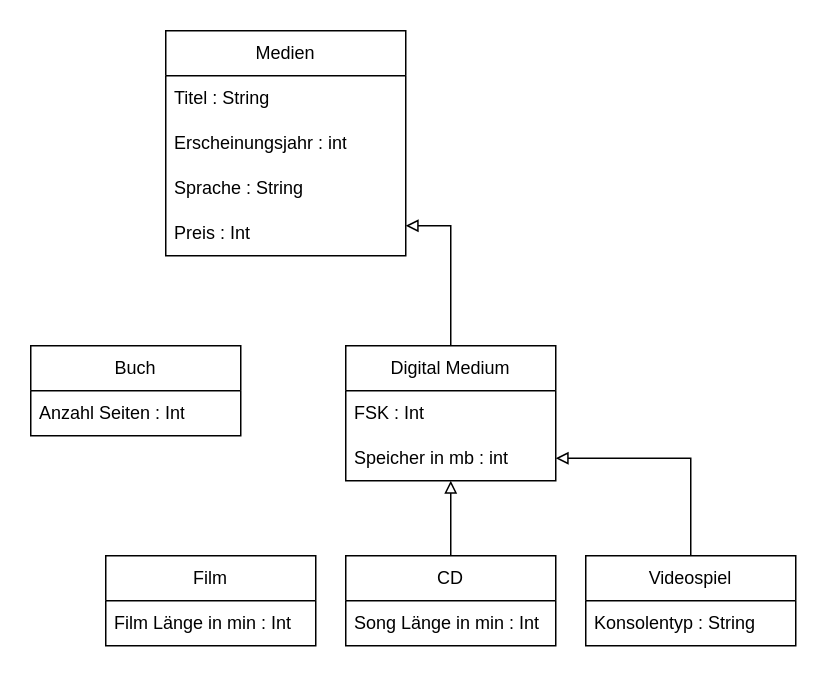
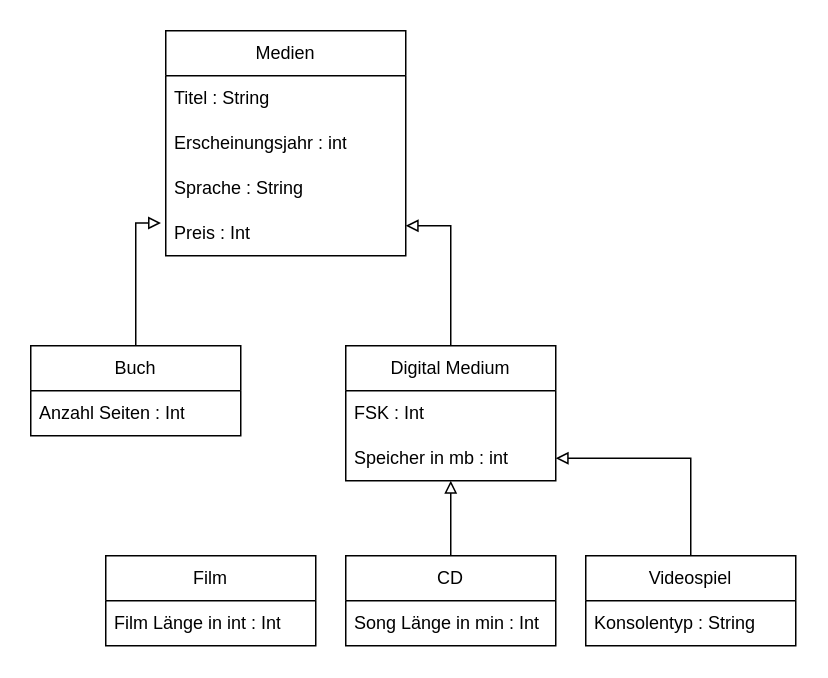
none -> (136, 278)
(207, 623) -> (207, 623)
